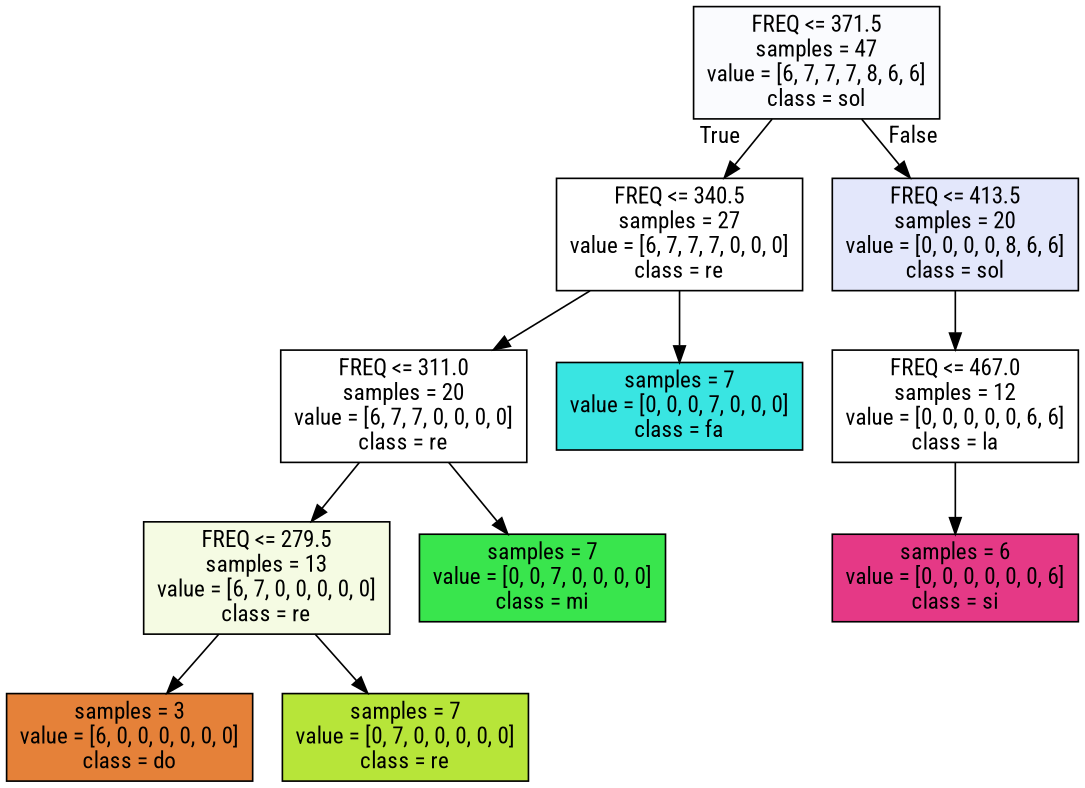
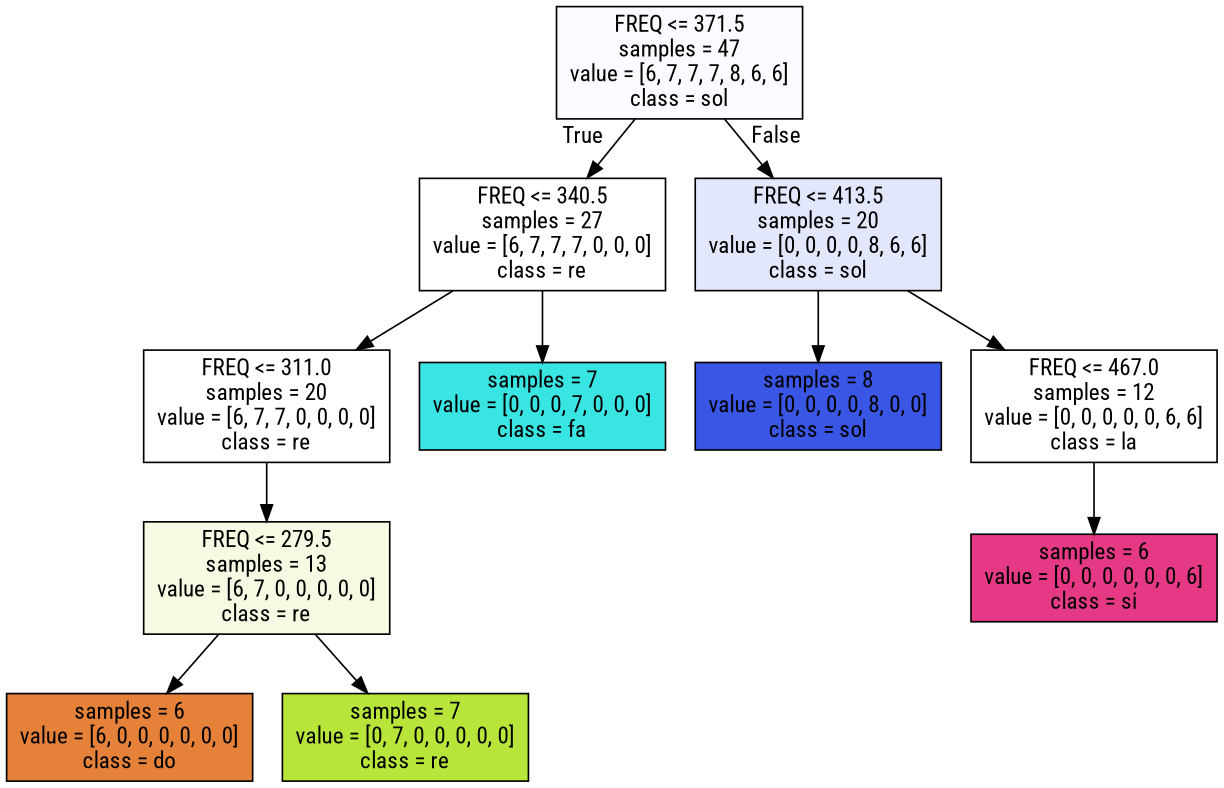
none -> (818, 406)
(542, 578) -> none
(130, 737) -> (130, 737)
